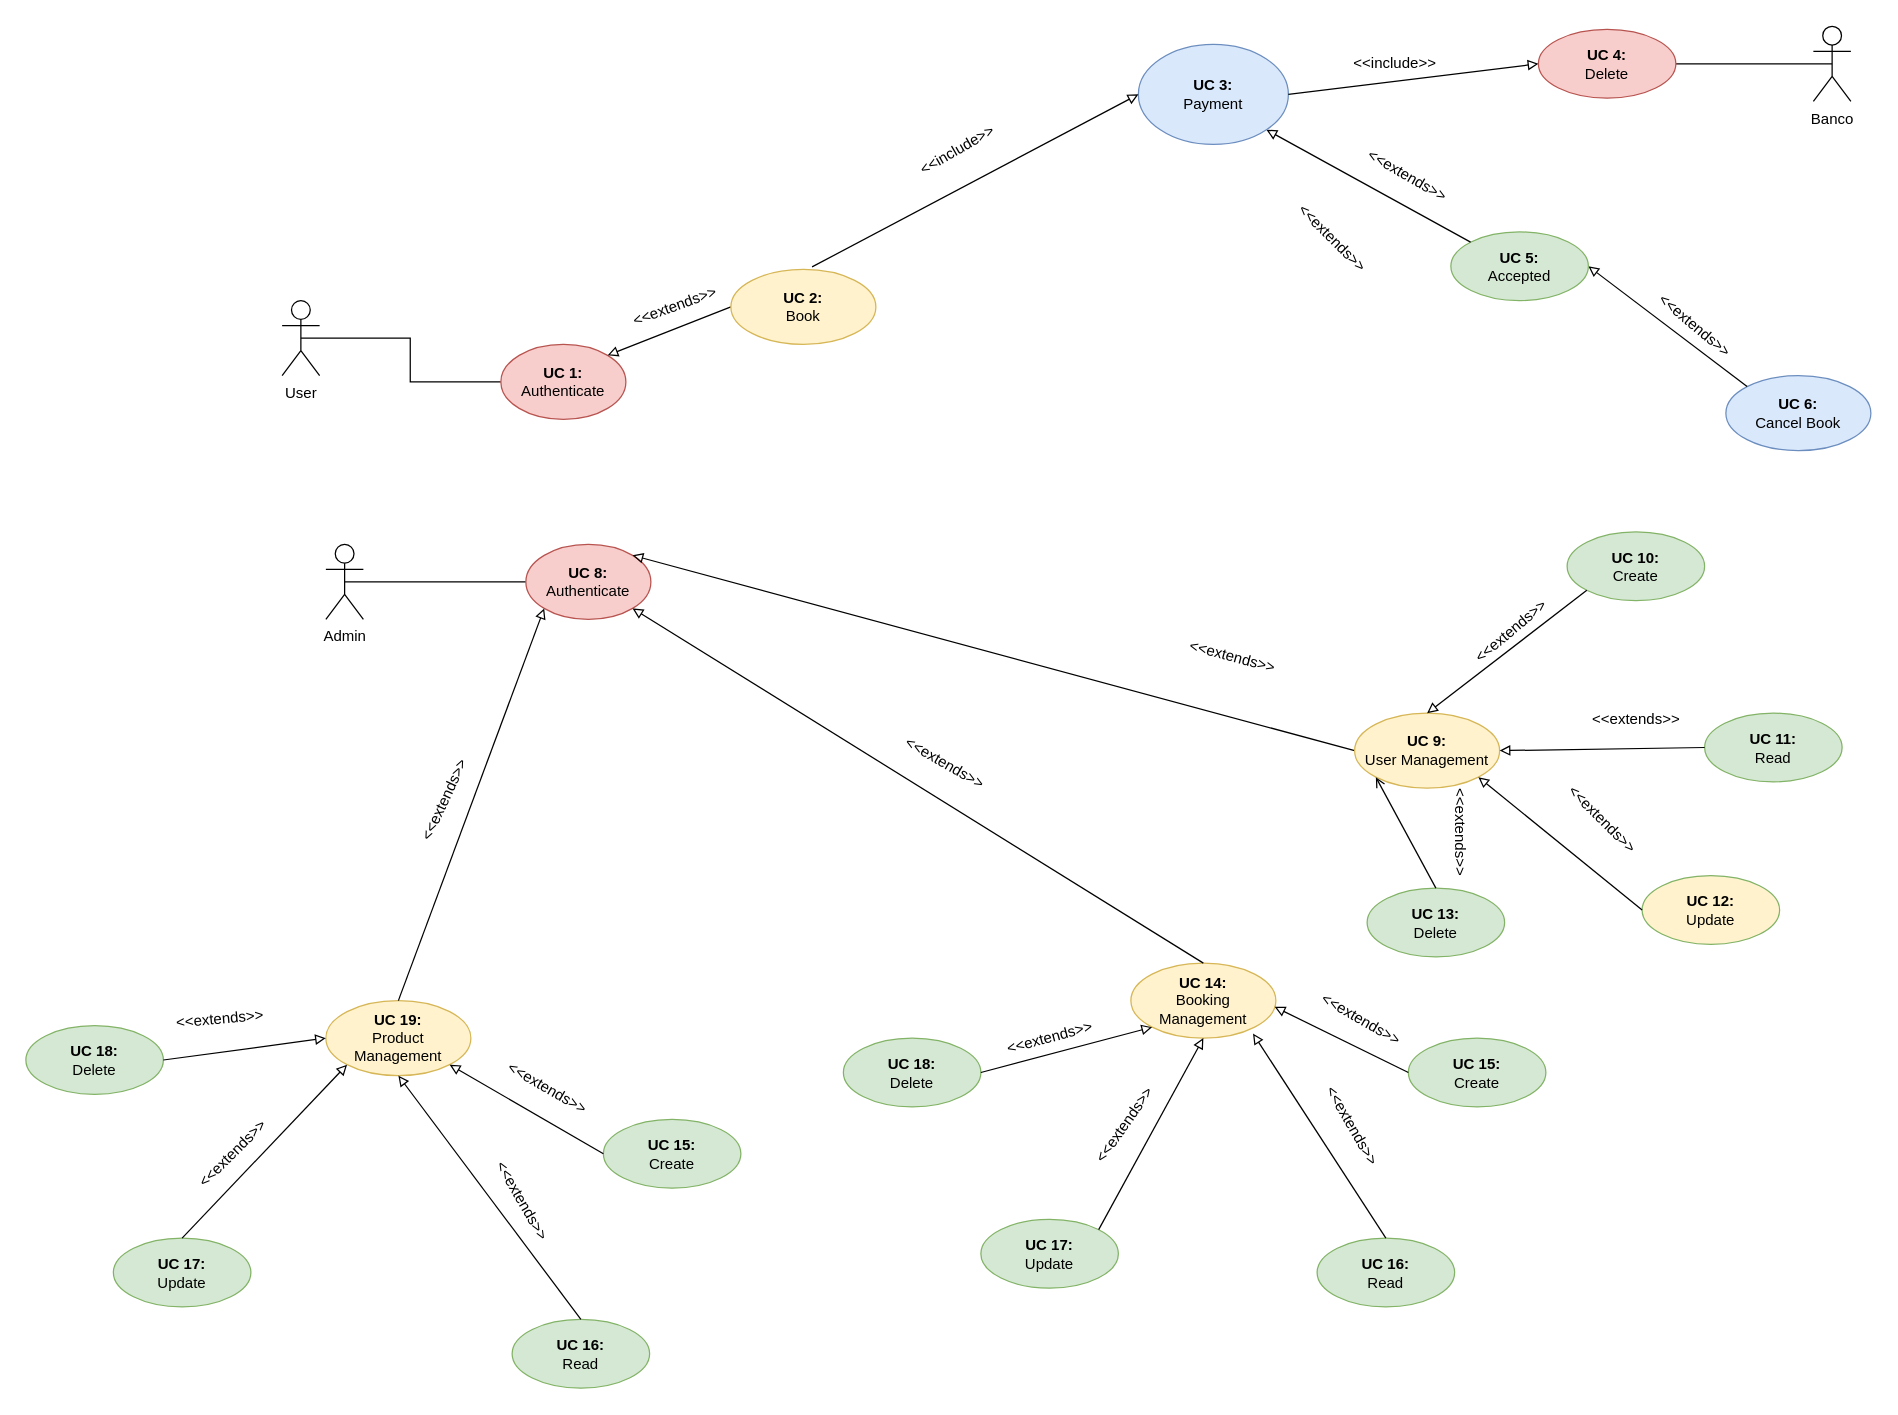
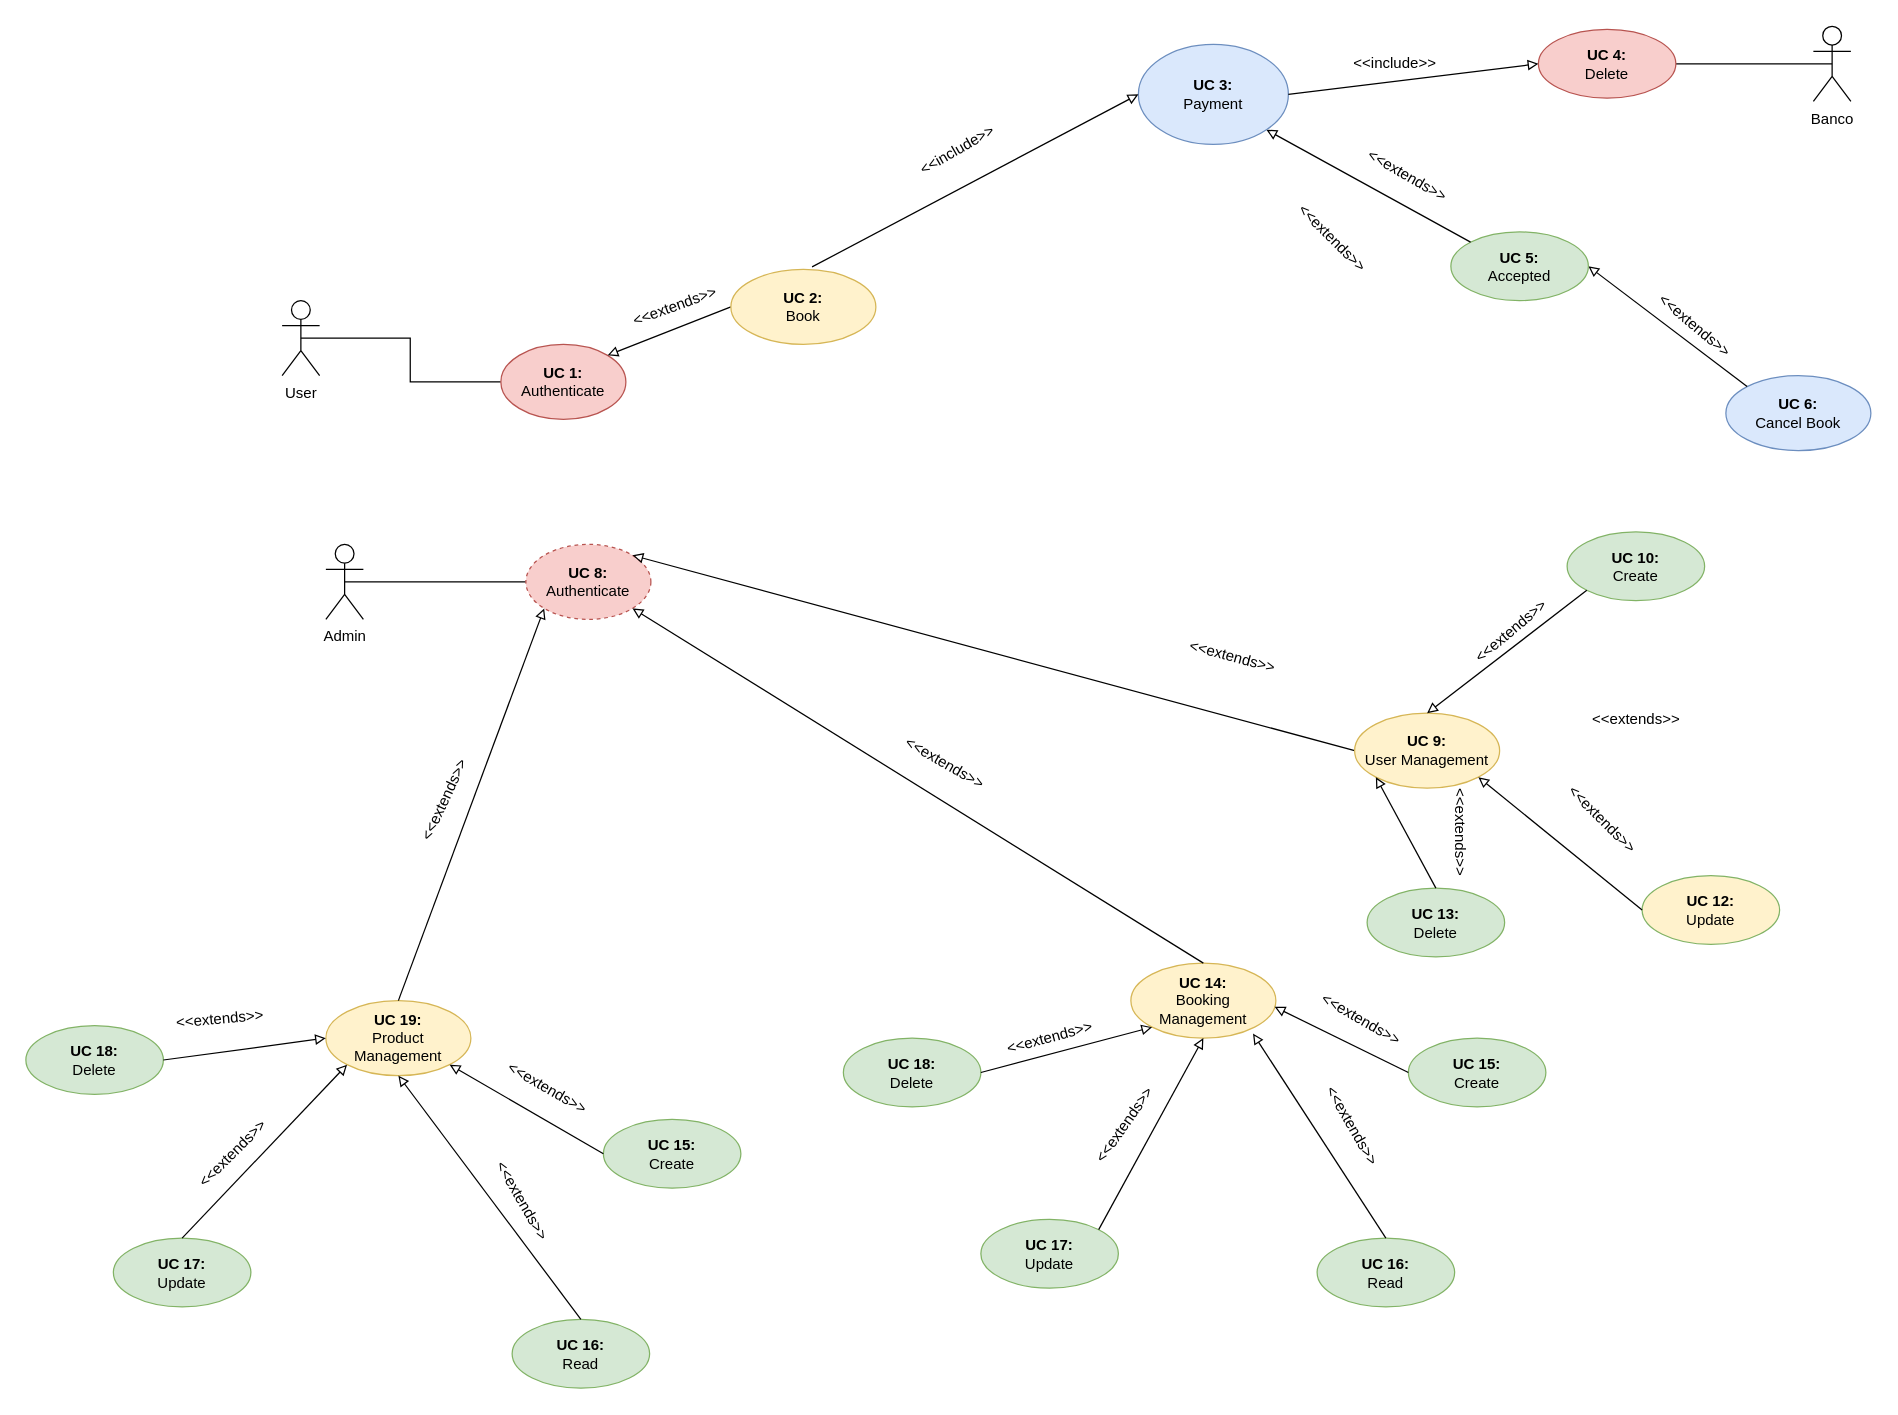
(588, 582) -> (588, 582)
(1773, 748) -> none
(1607, 749) -> none
(1379, 784) -> (1381, 787)
